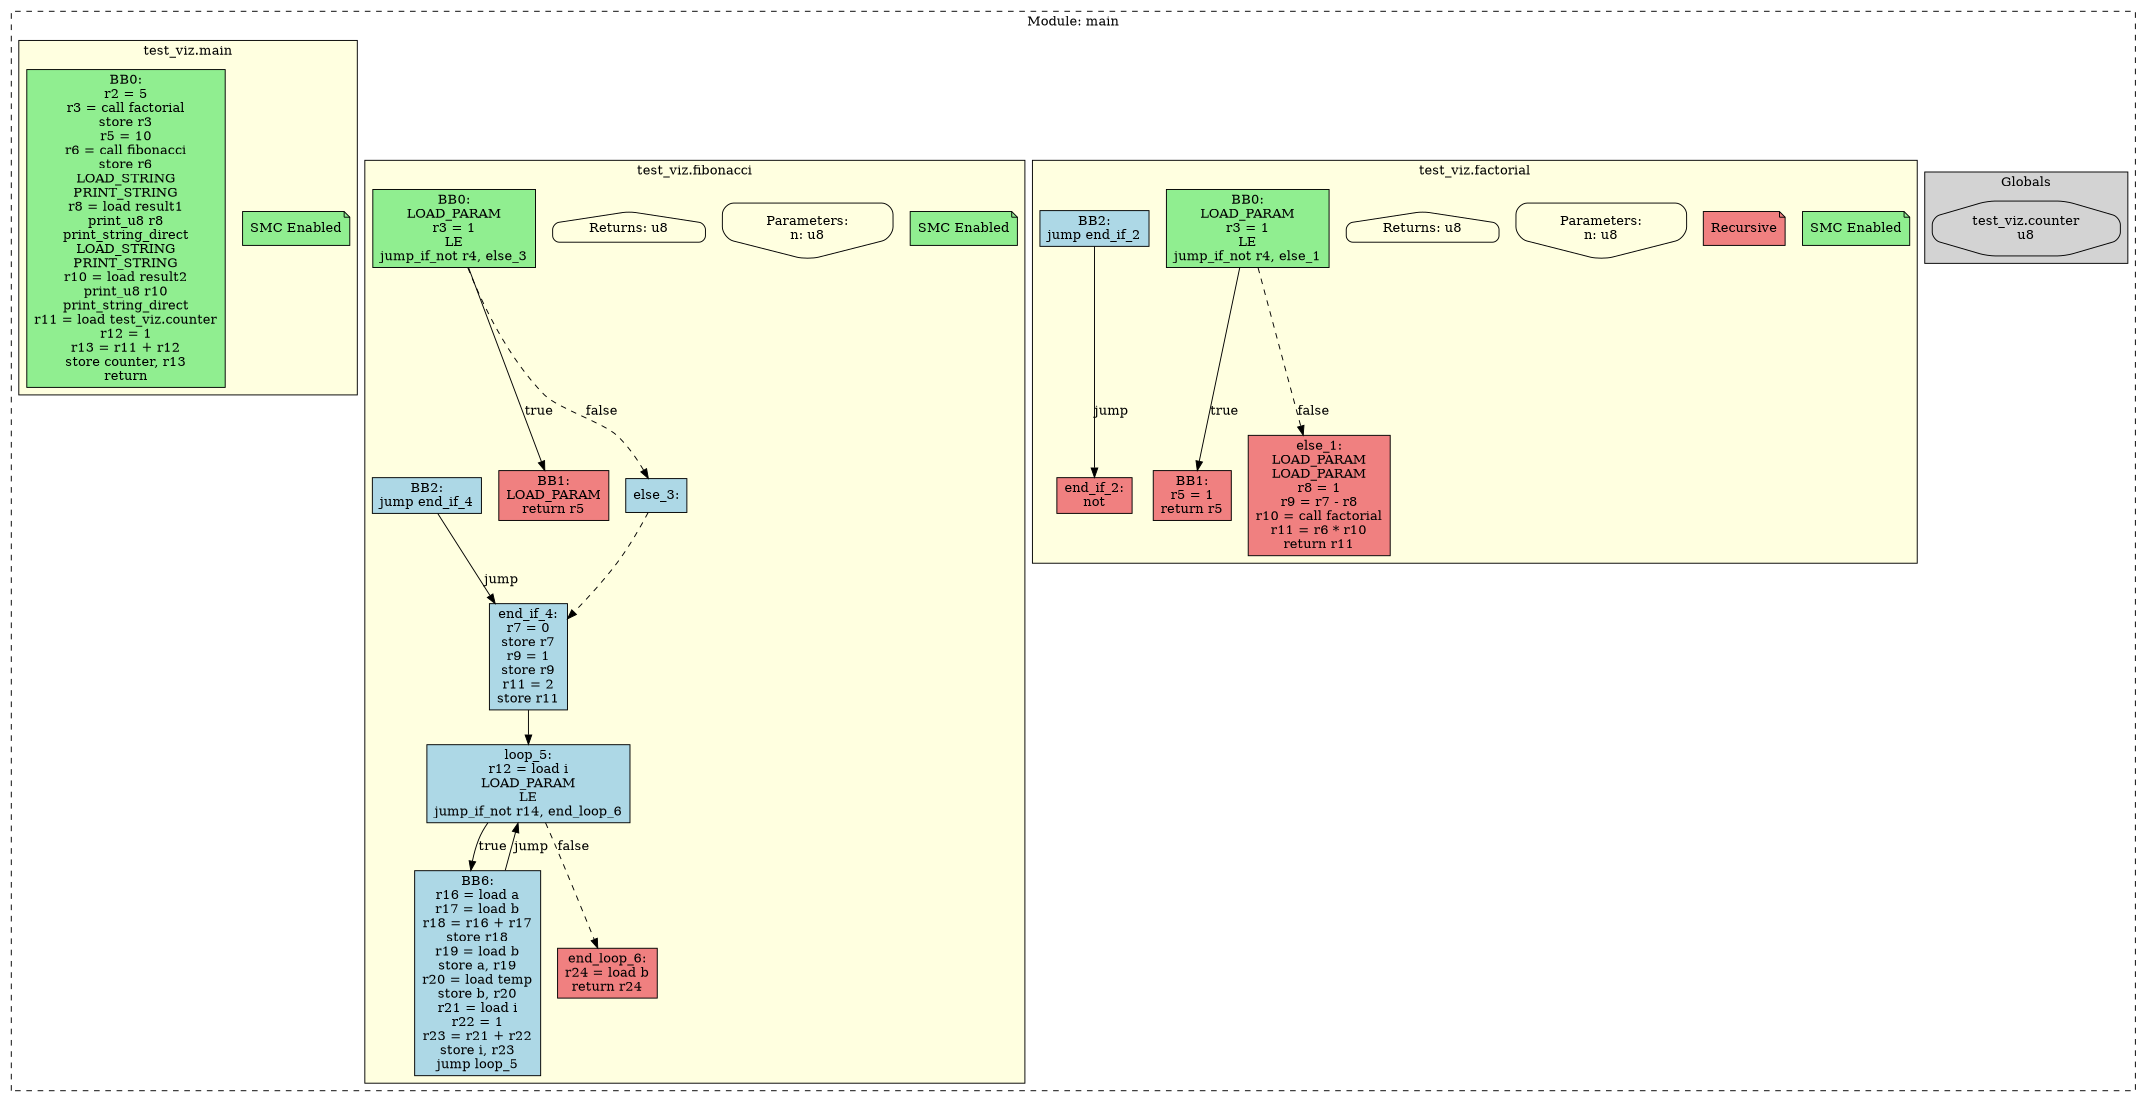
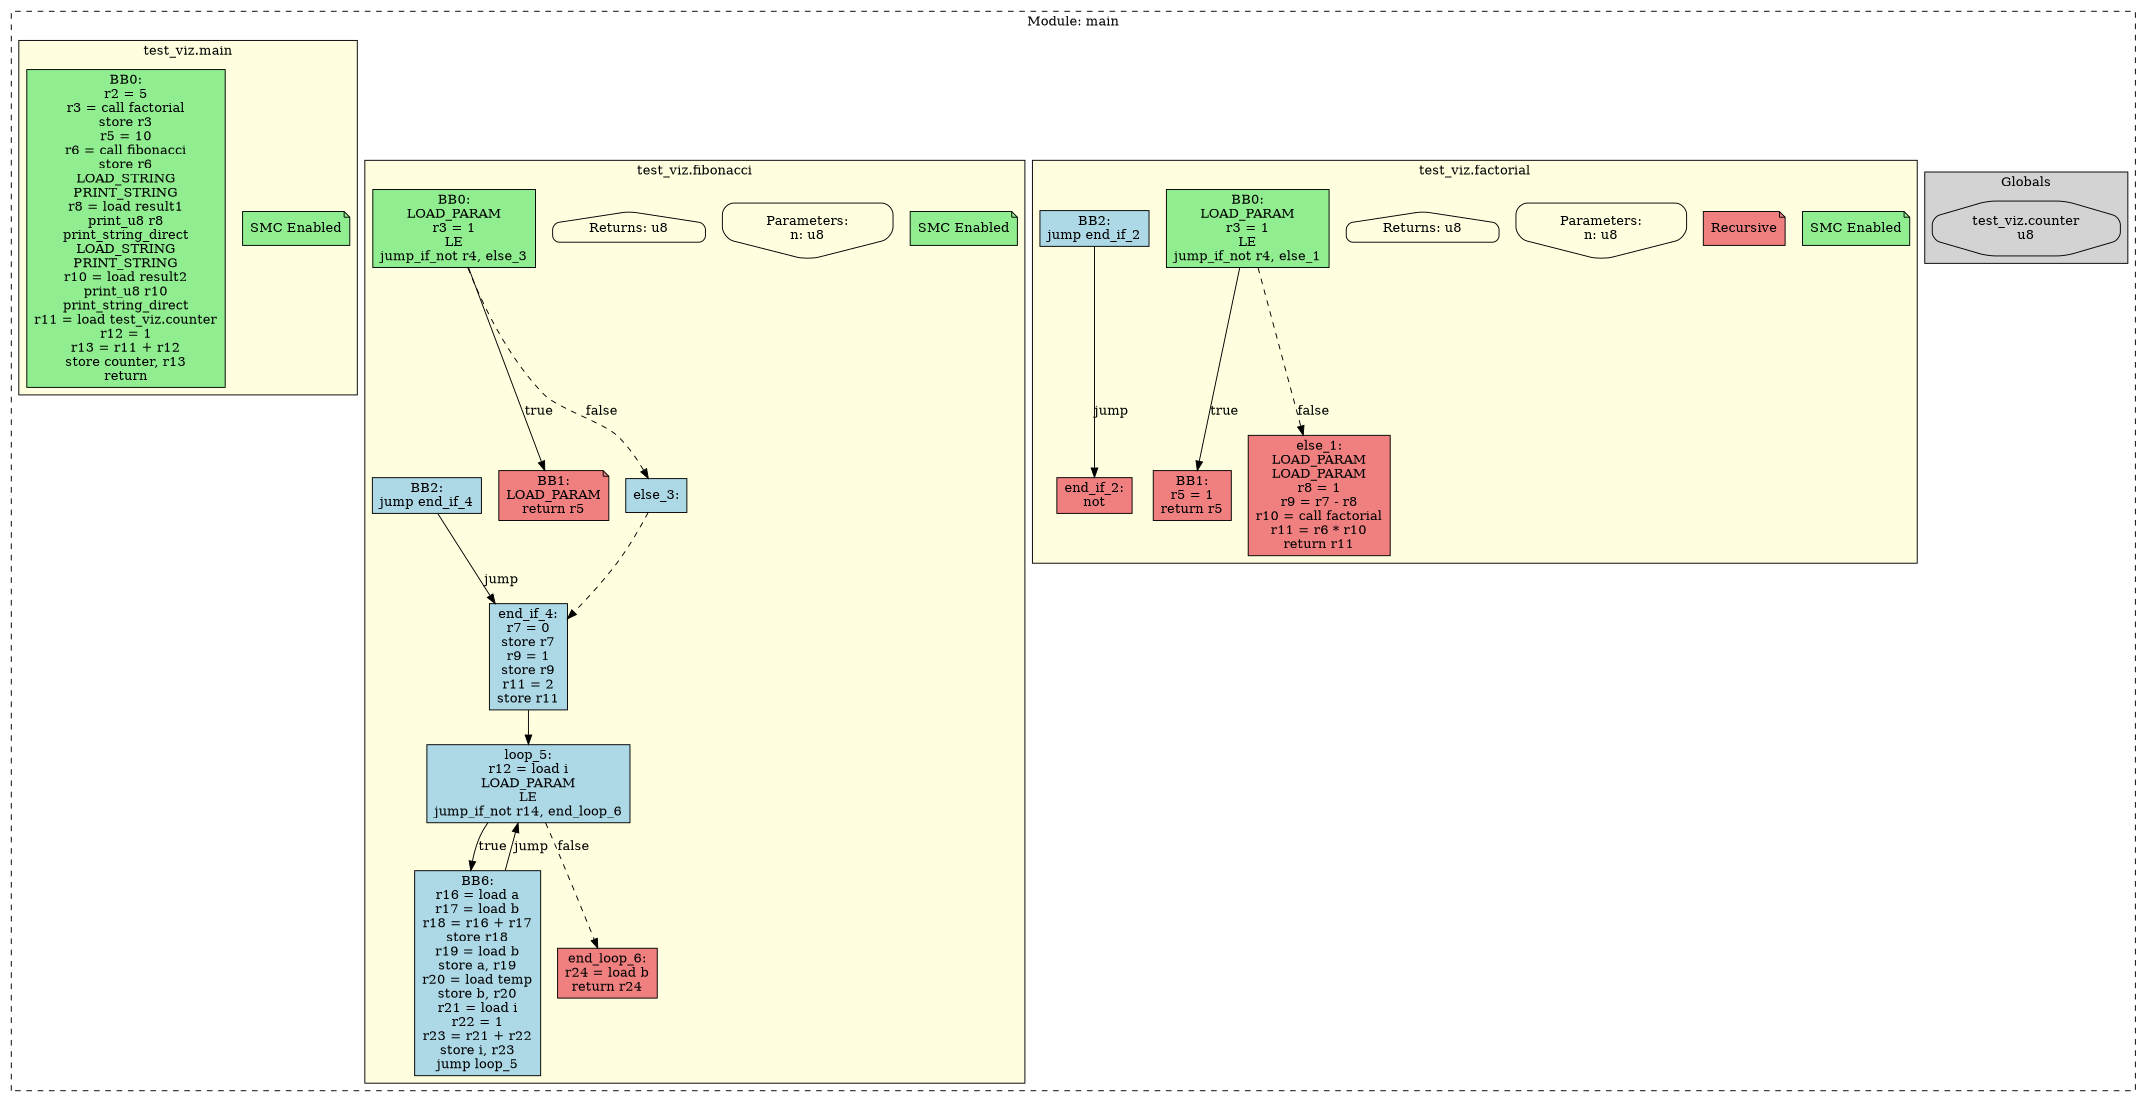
(554, 496) -> (554, 496)
